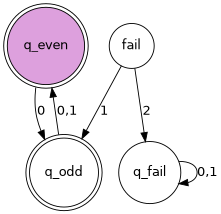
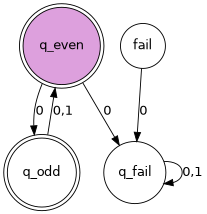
(104, 98) -> none
none -> (99, 110)
(147, 111) -> (144, 111)
